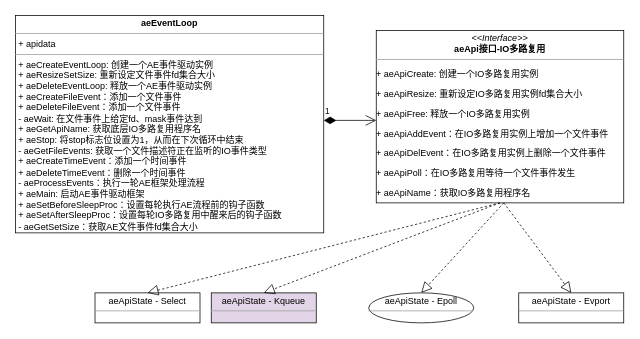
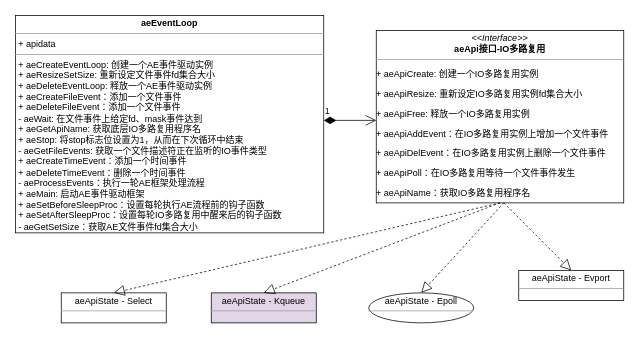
(147, 308) -> (114, 308)
(571, 308) -> (571, 285)
